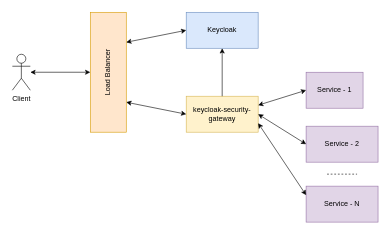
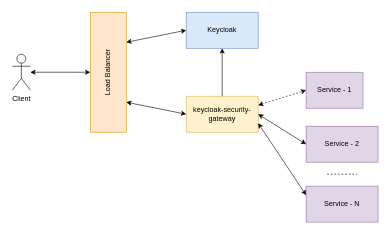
(282, 98) -> (282, 98)
